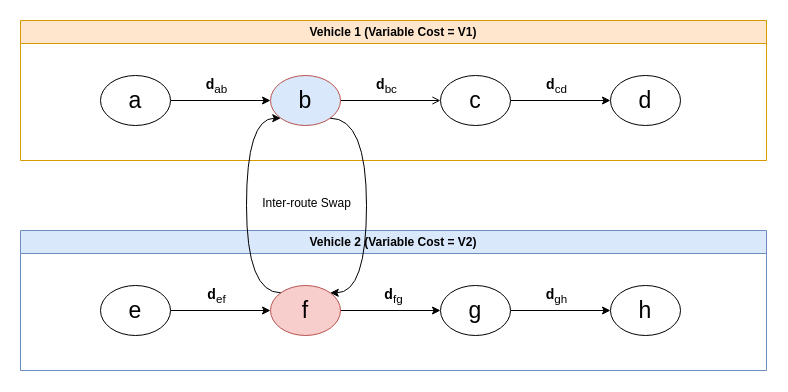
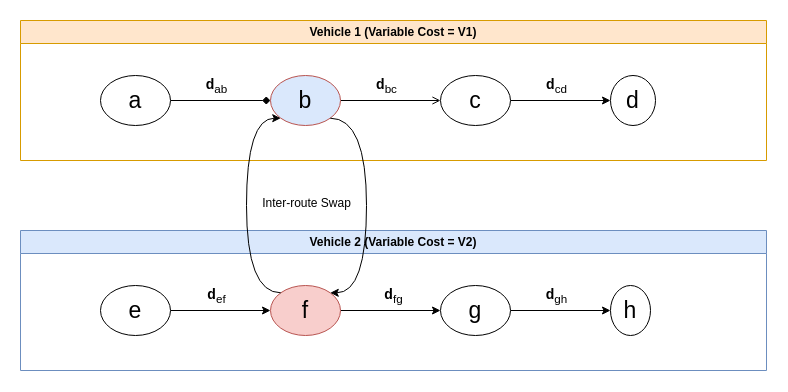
(262, 101) -> (262, 101)
(646, 101) -> (633, 101)
(646, 311) -> (631, 311)
